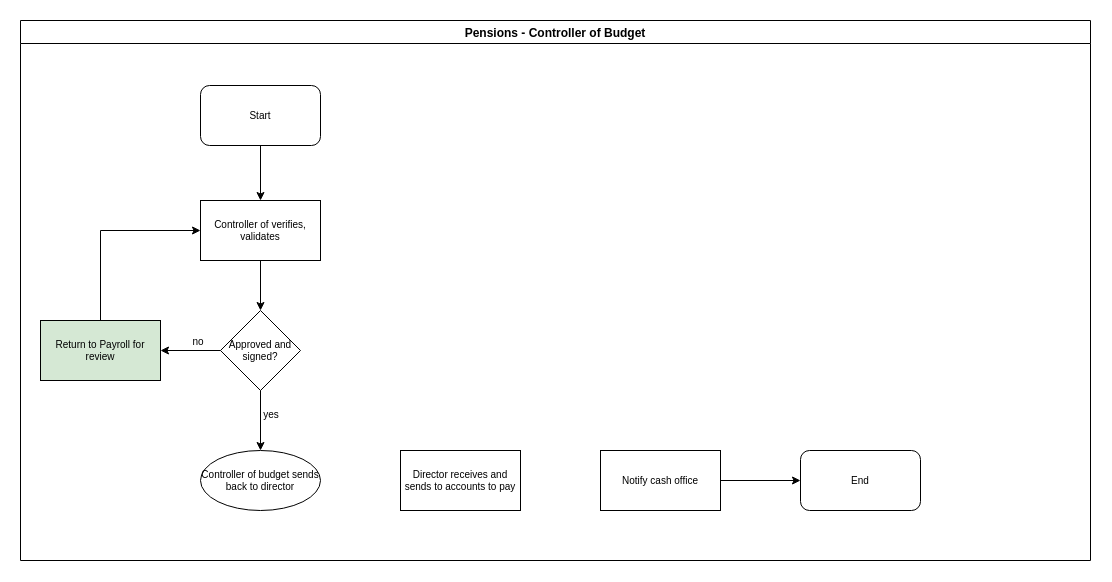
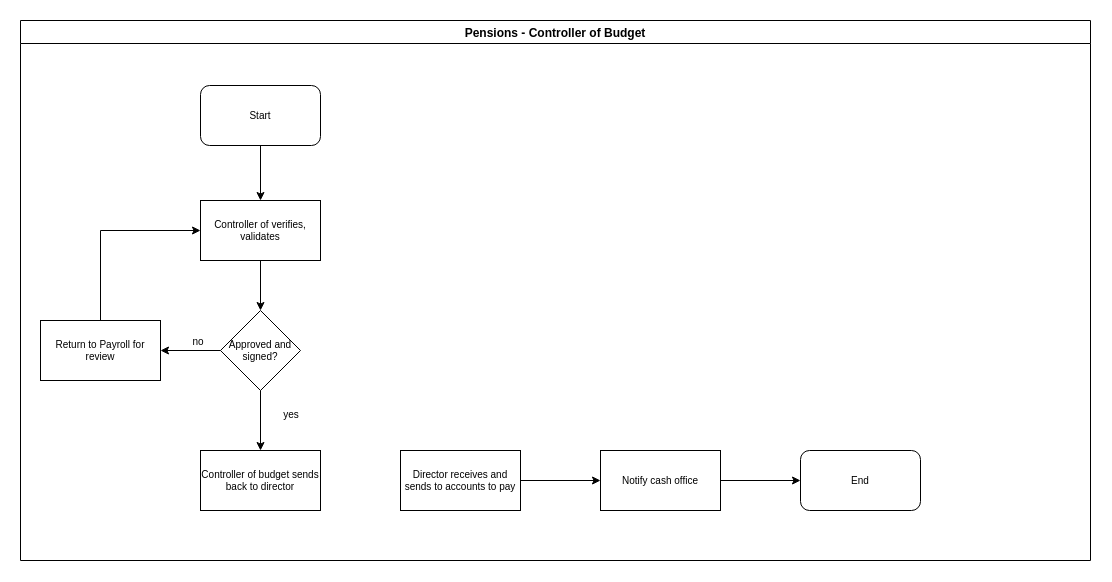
(101, 351) -> (101, 351)
(272, 415) -> (292, 415)
(261, 481) -> (261, 481)
none -> (557, 481)
